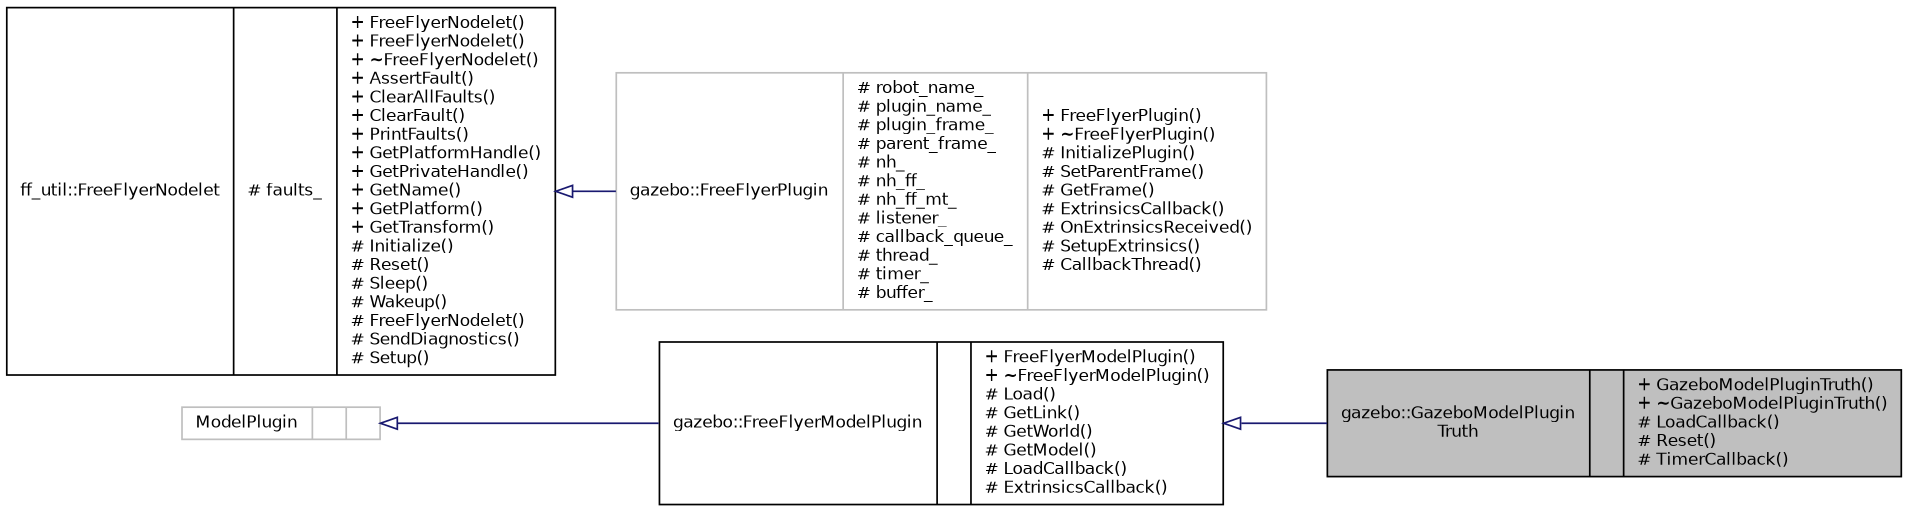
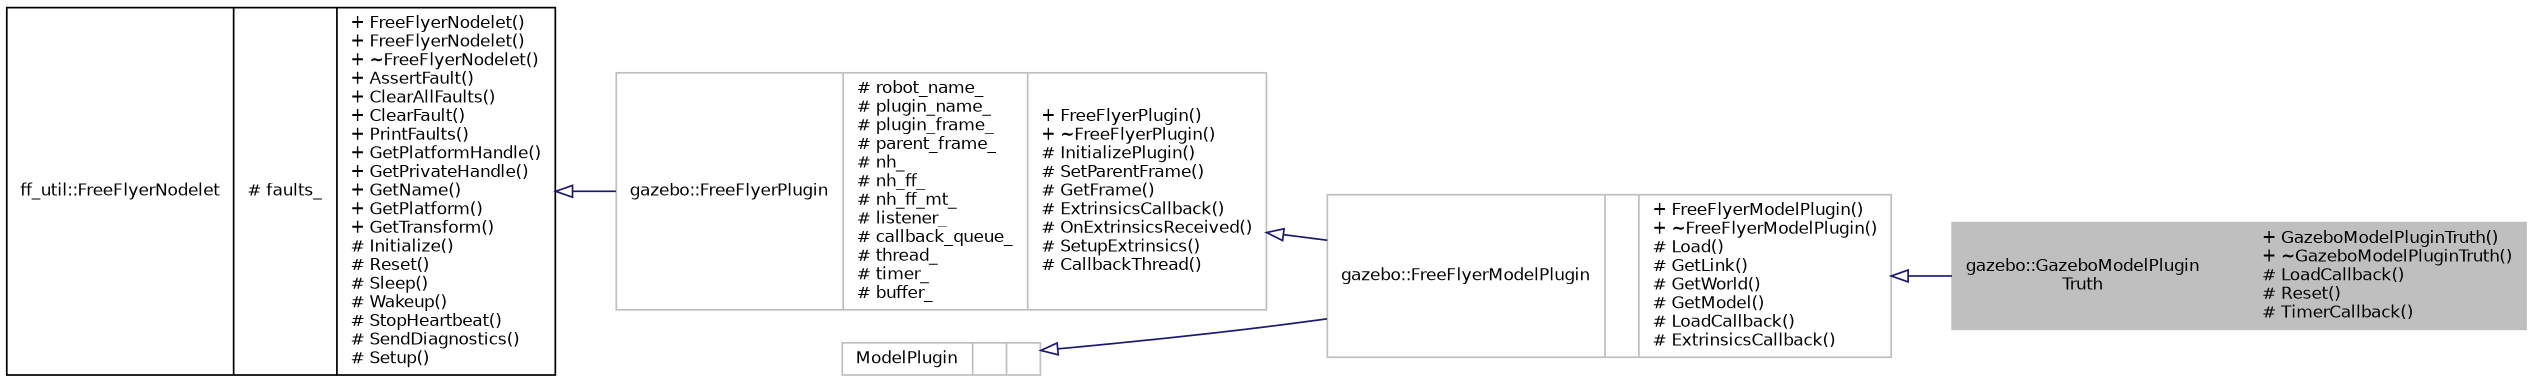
none -> (1305, 237)
(438, 321) -> (427, 321)
(941, 423) -> (1609, 276)
(1614, 423) -> (2239, 276)
